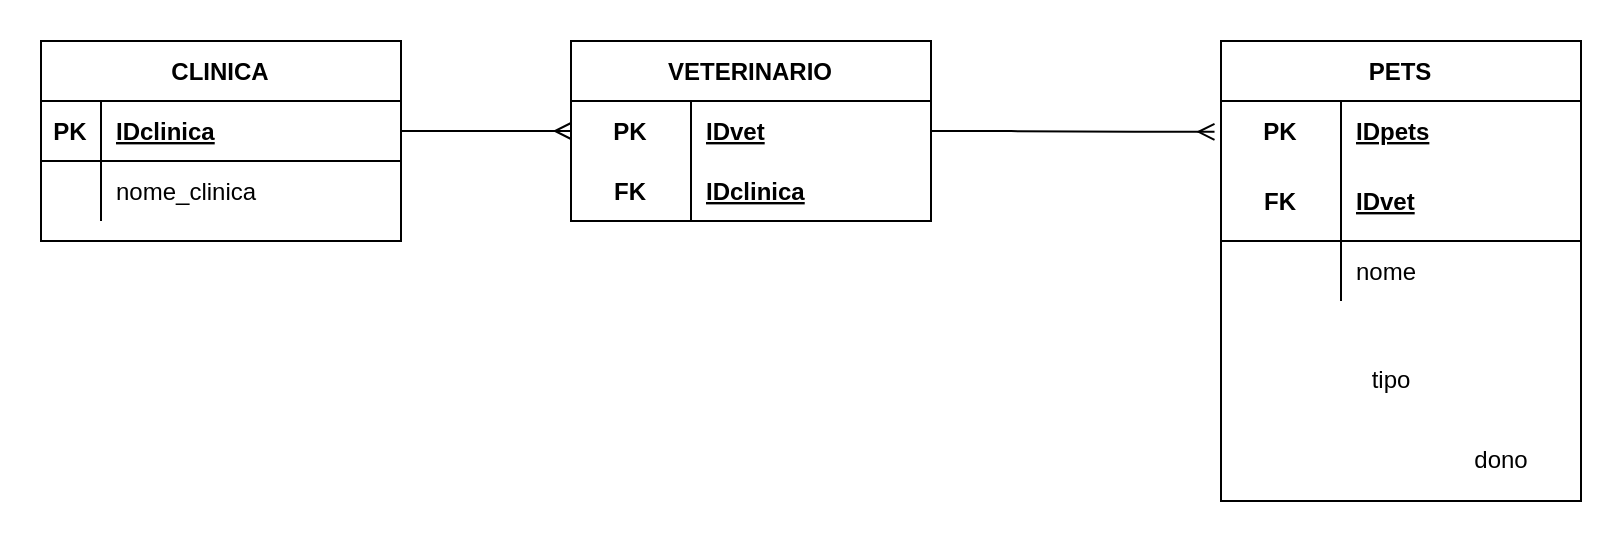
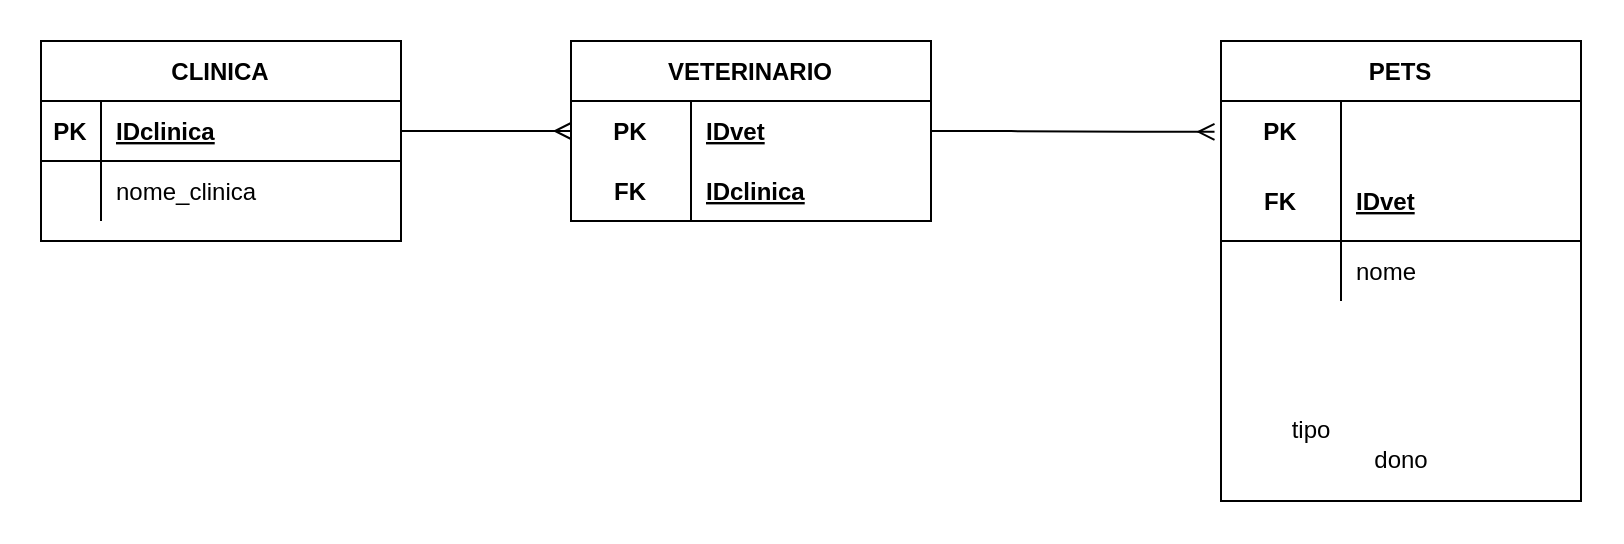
(1461, 131) -> none
(1391, 381) -> (1311, 431)
(1501, 461) -> (1401, 461)
